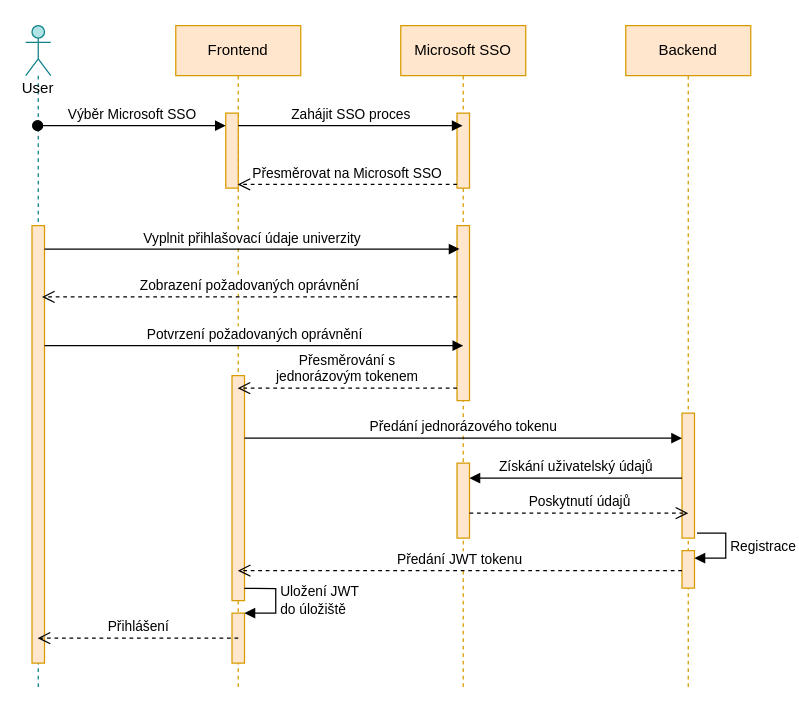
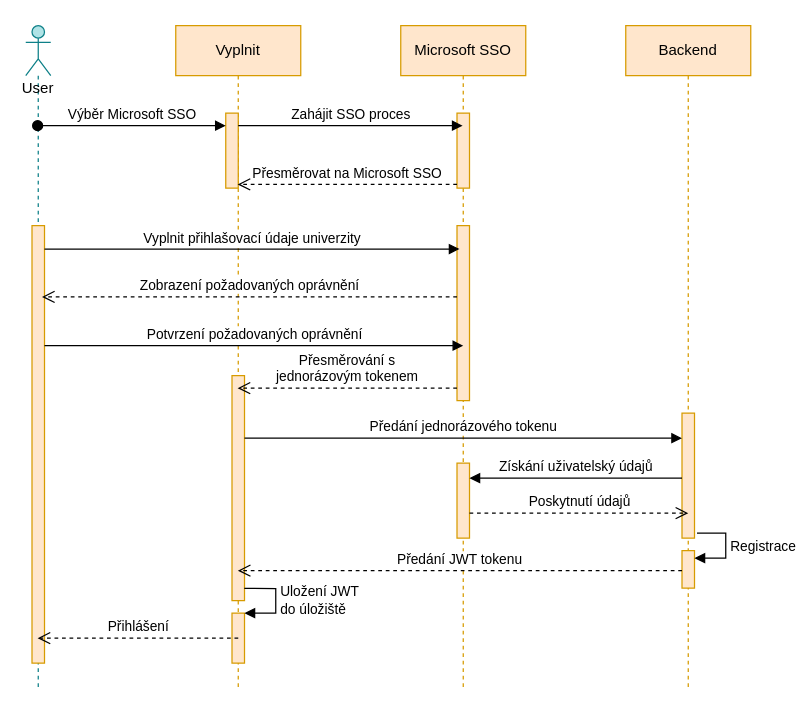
(238, 51) -> (238, 51)
